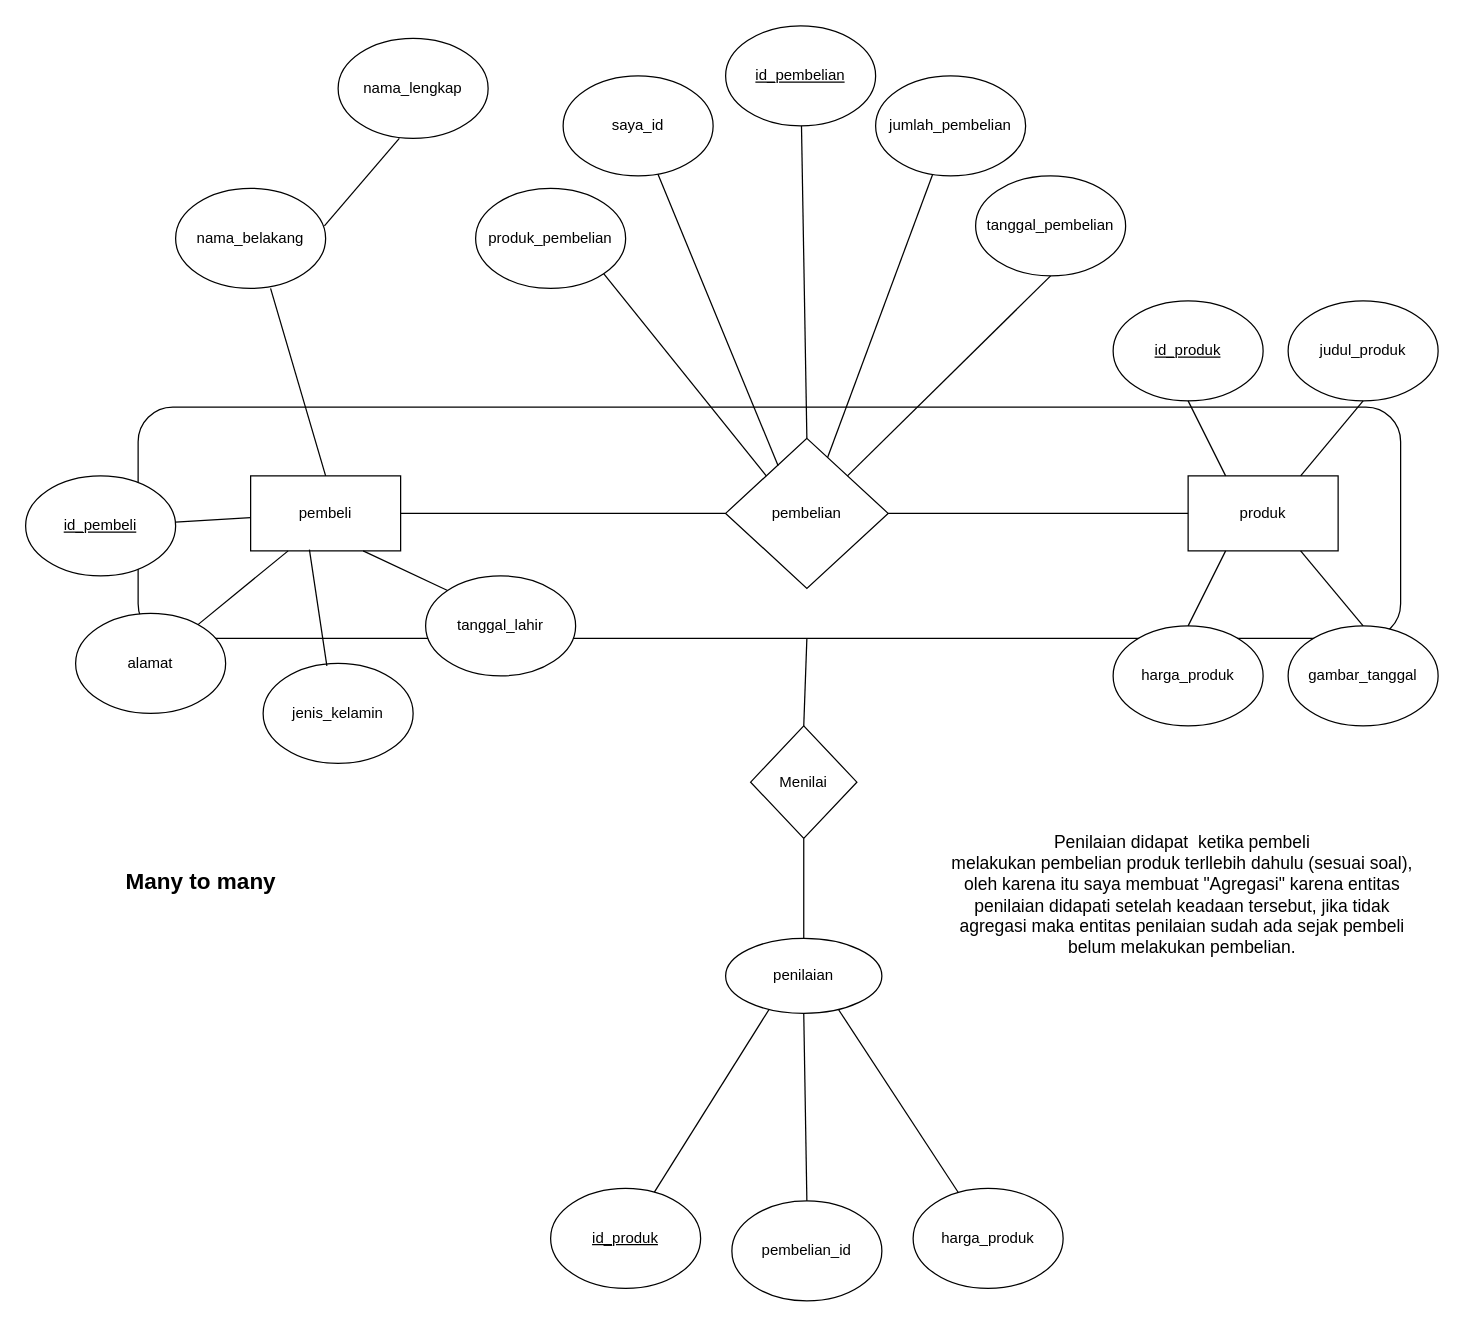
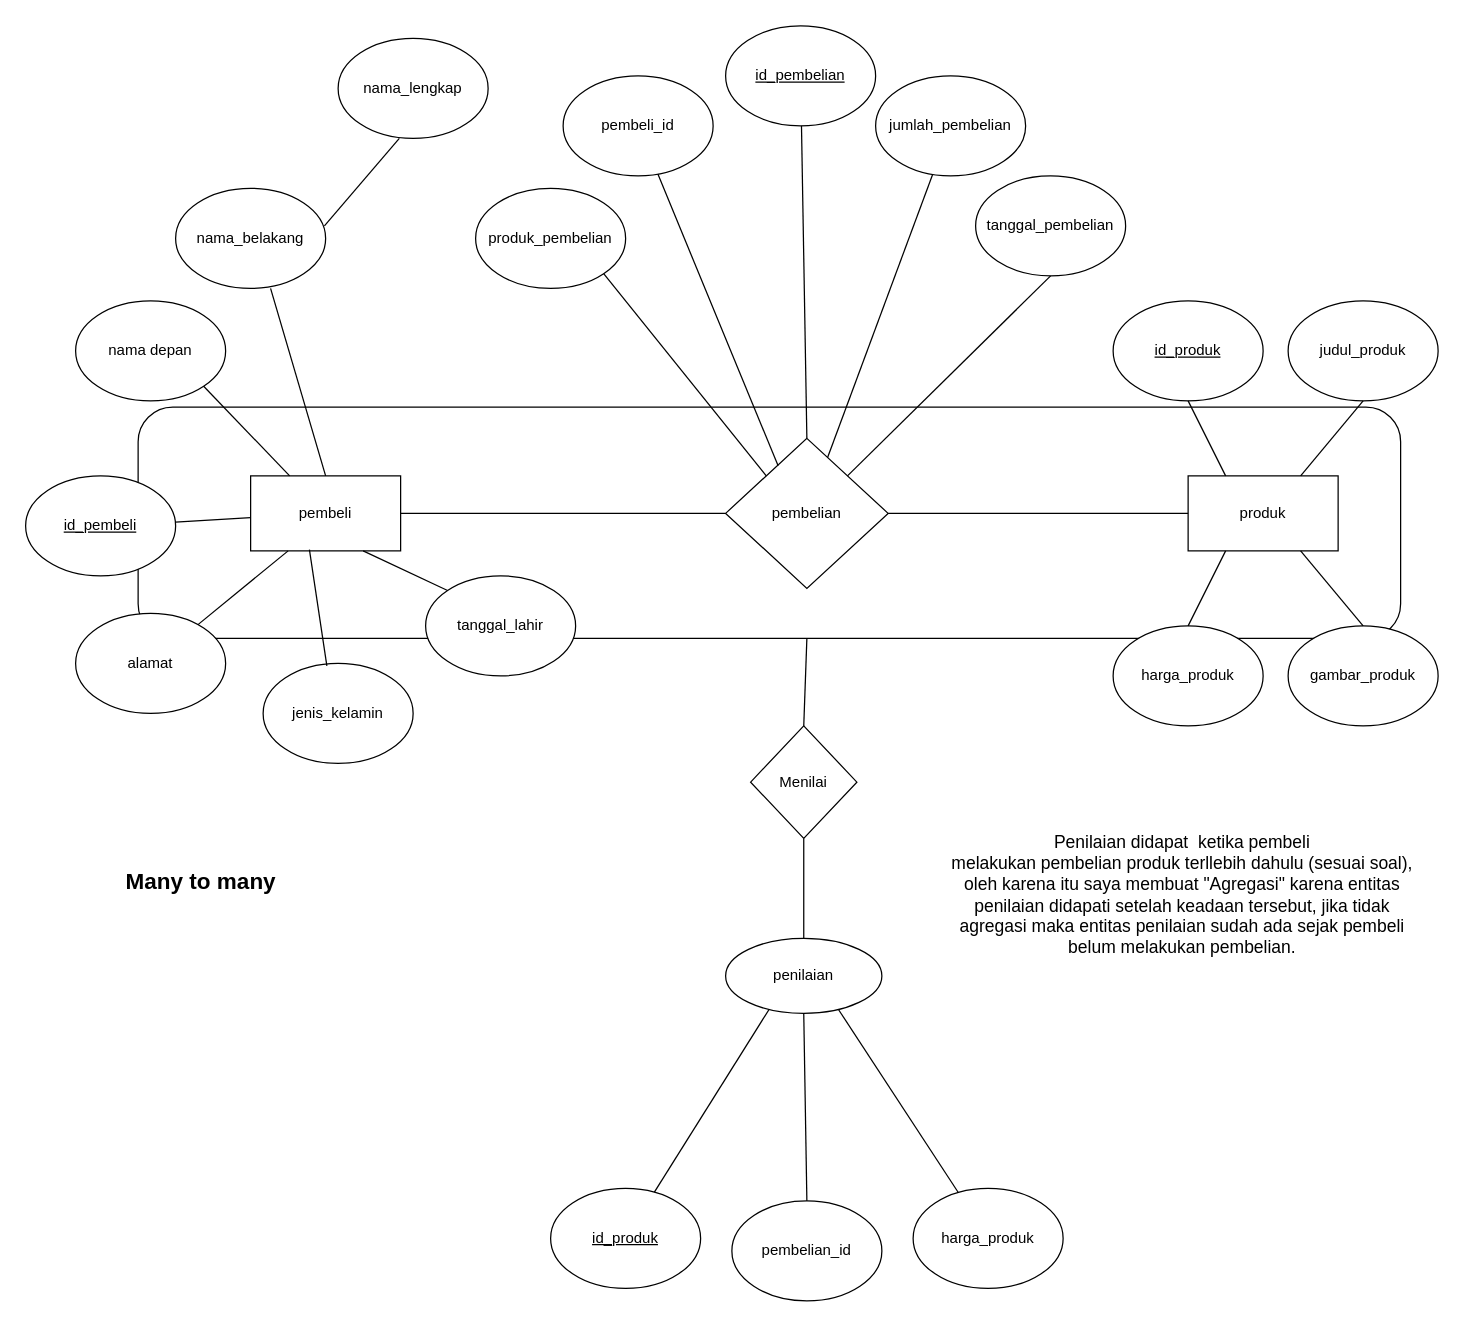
(638, 126) -> (638, 126)
none -> (151, 351)
none -> (247, 431)
(1363, 676) -> (1363, 676)
